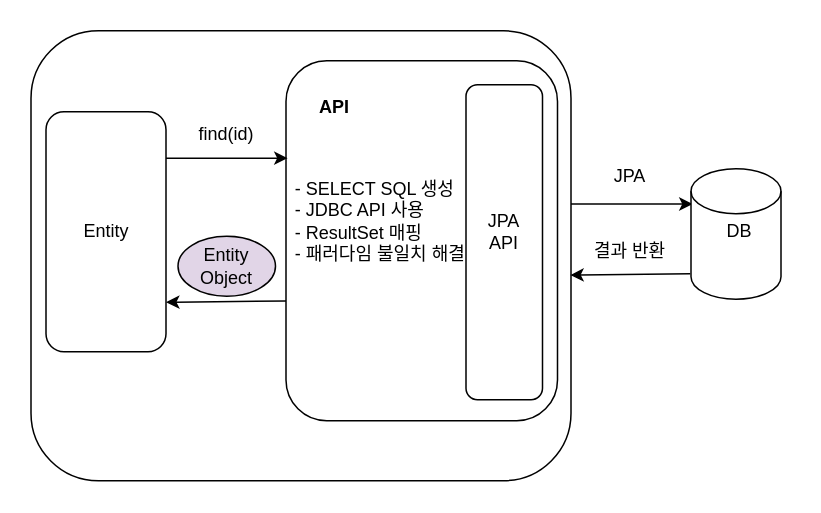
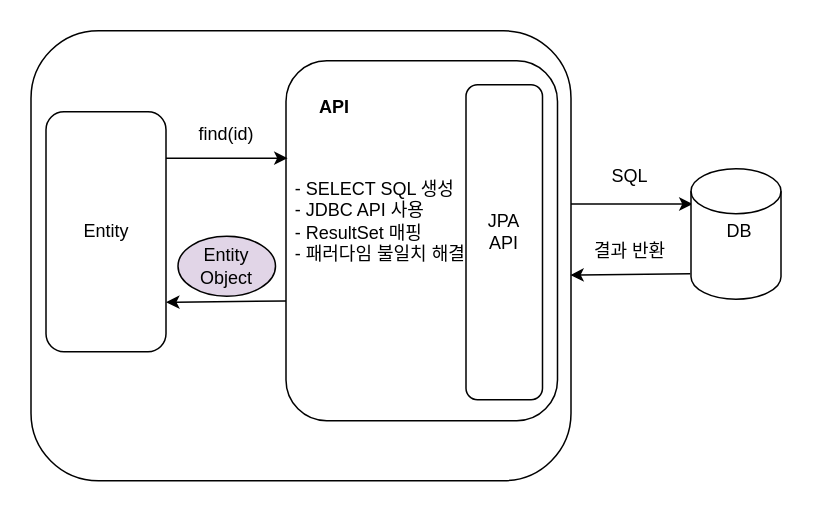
(630, 176) -> (630, 176)
